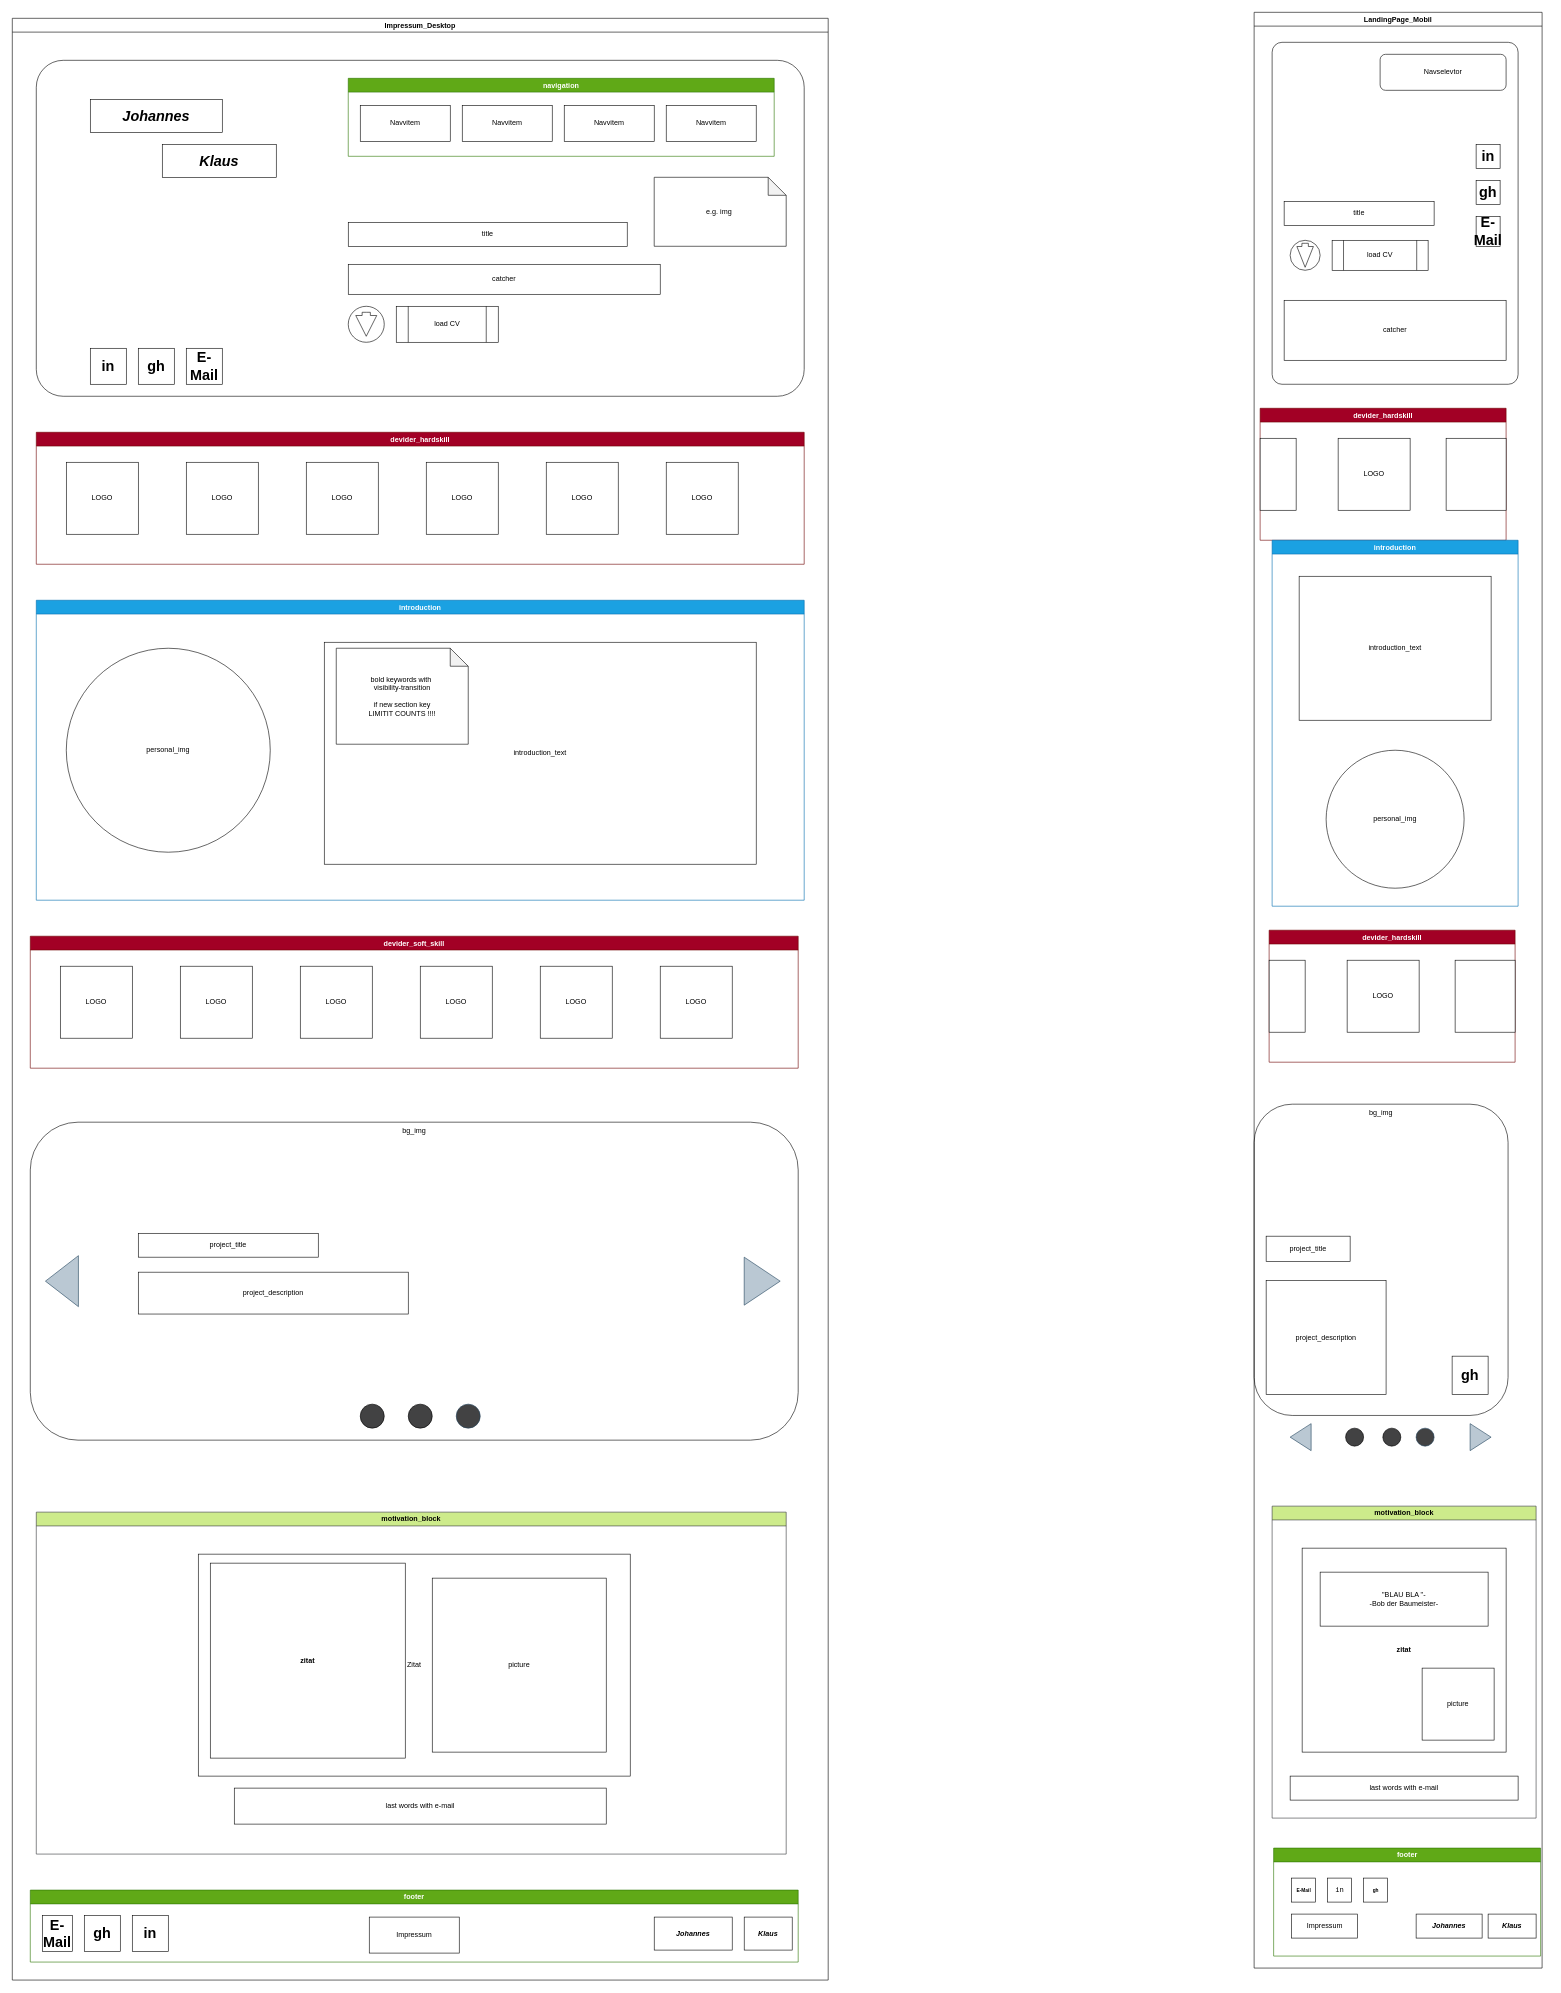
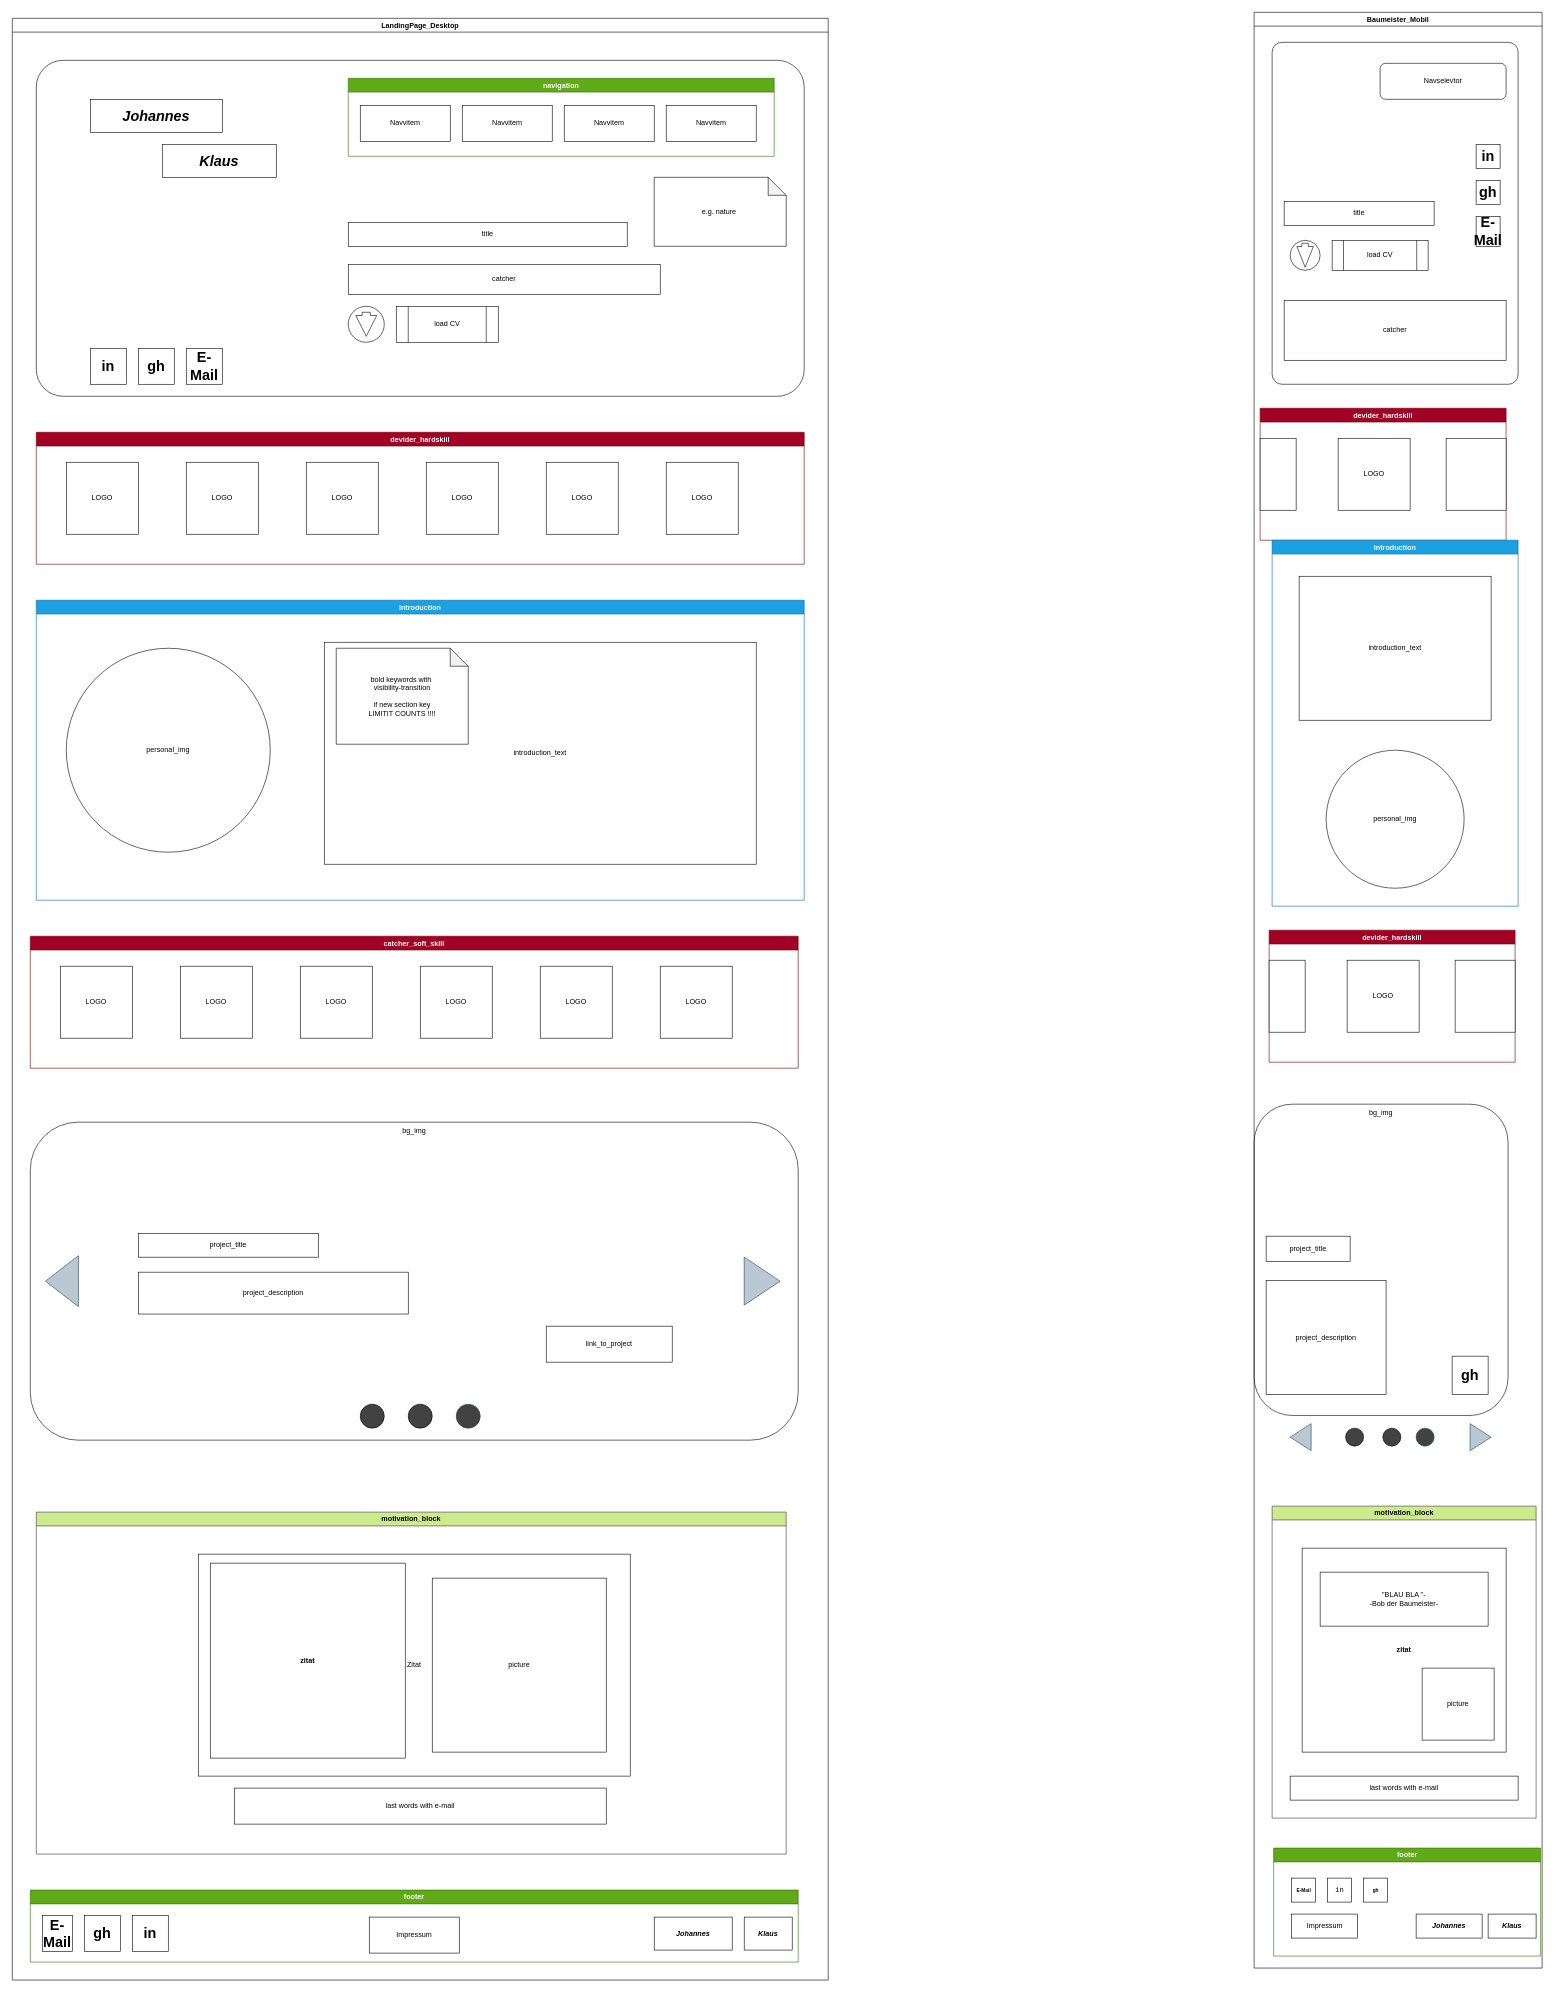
(1398, 20) -> (1398, 20)
(420, 26) -> (420, 26)
(1443, 72) -> (1443, 81)
(720, 212) -> (720, 212)
(414, 944) -> (414, 944)
none -> (609, 1344)
